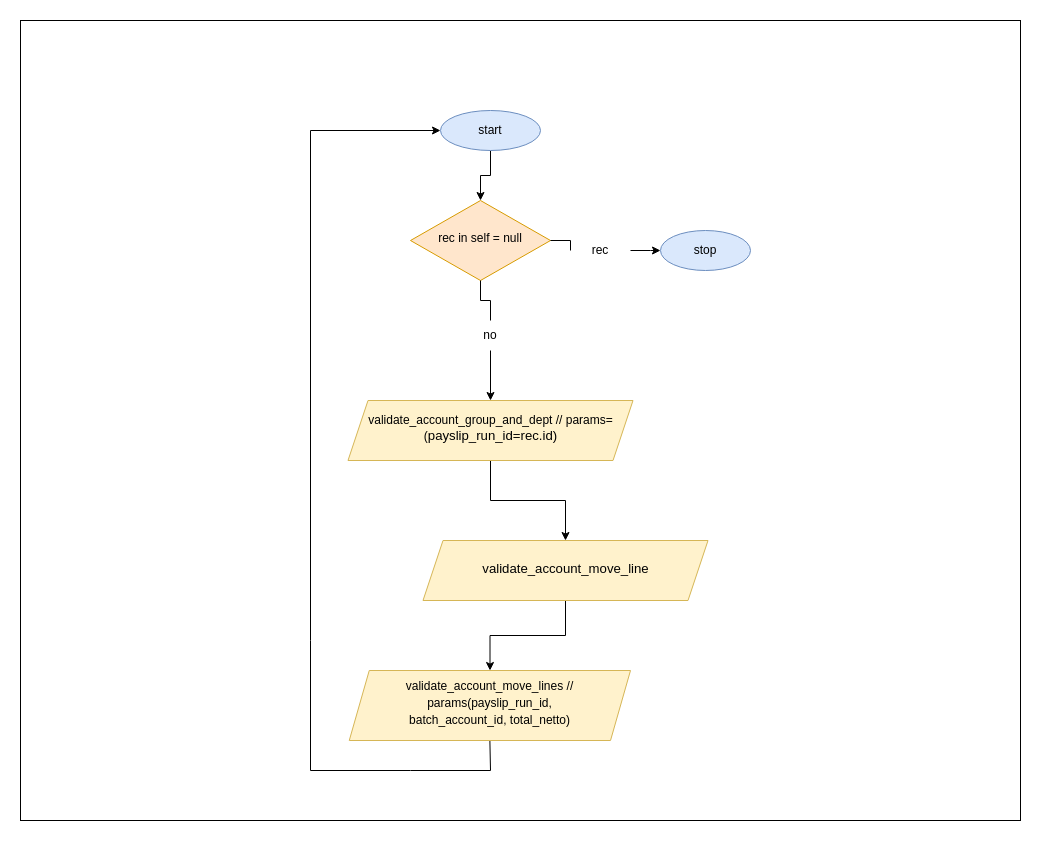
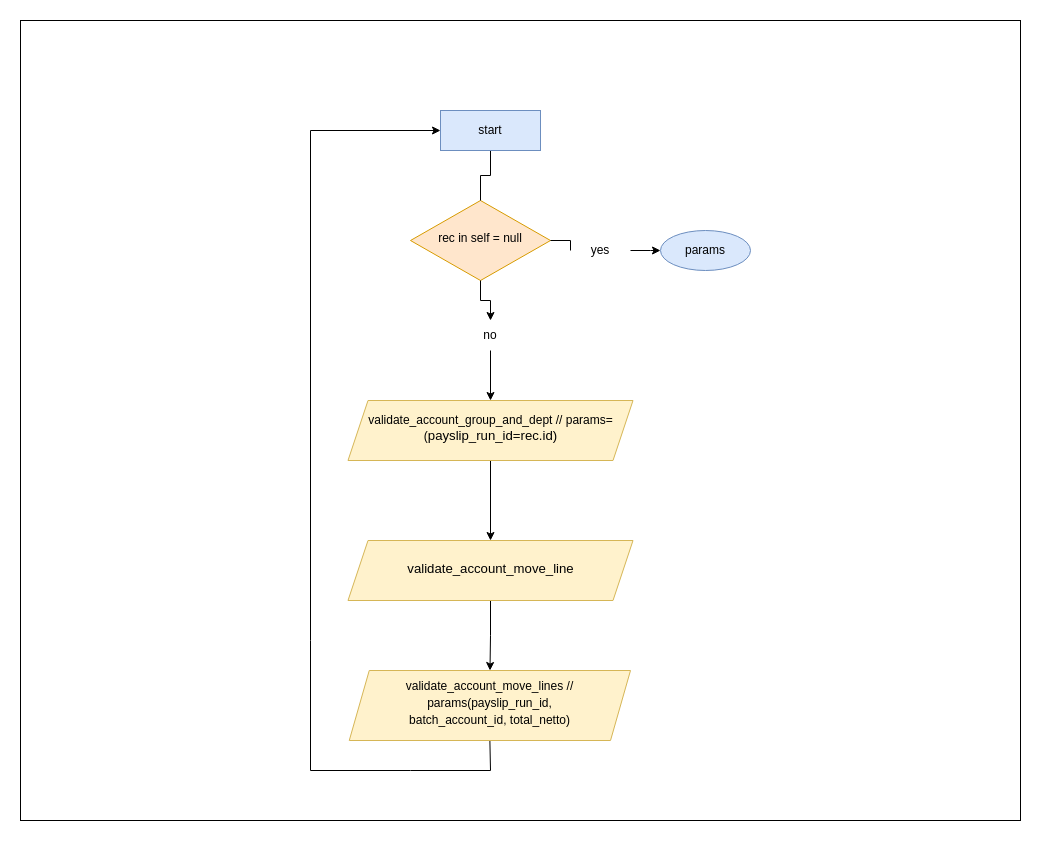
(491, 131) -> (491, 131)
(481, 192) -> (481, 195)
(601, 251) -> (601, 251)
(706, 251) -> (706, 251)
(491, 315) -> (491, 312)
(566, 571) -> (491, 571)
